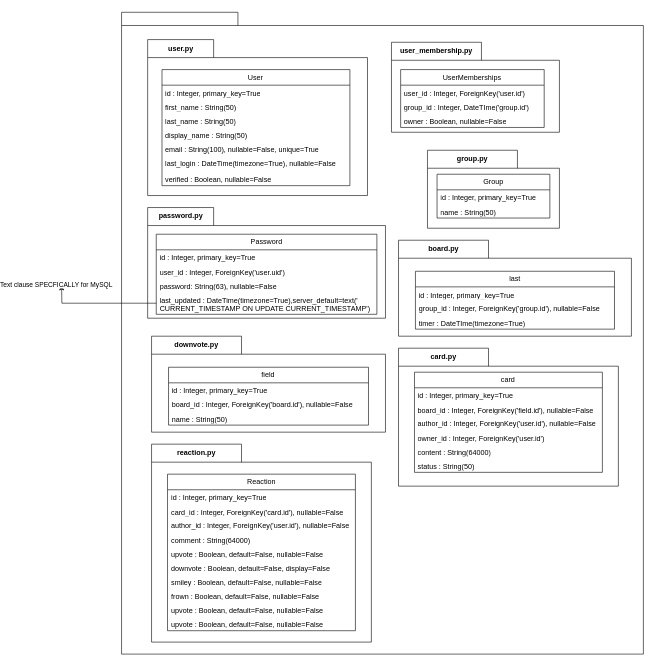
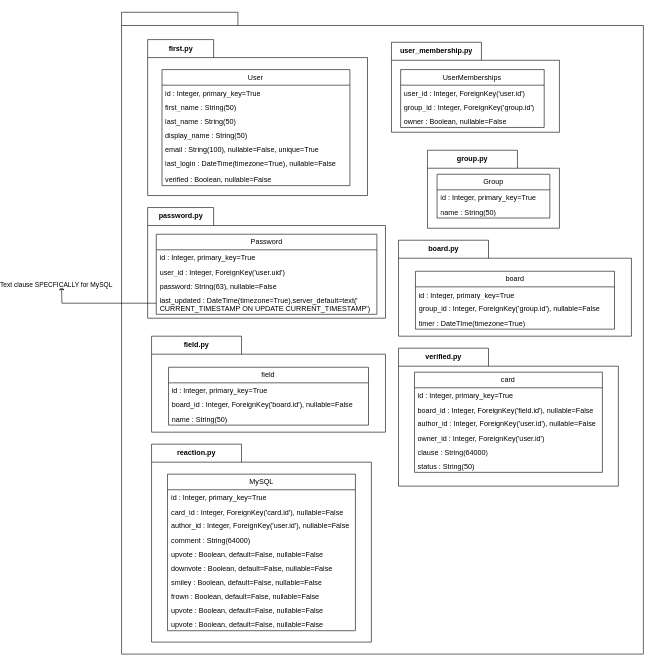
(181, 49) -> (181, 49)
(473, 112) -> (473, 112)
(515, 279) -> (515, 279)
(197, 345) -> (197, 345)
(444, 357) -> (444, 357)
(461, 453) -> (458, 453)
(262, 482) -> (262, 482)
(256, 569) -> (257, 569)
